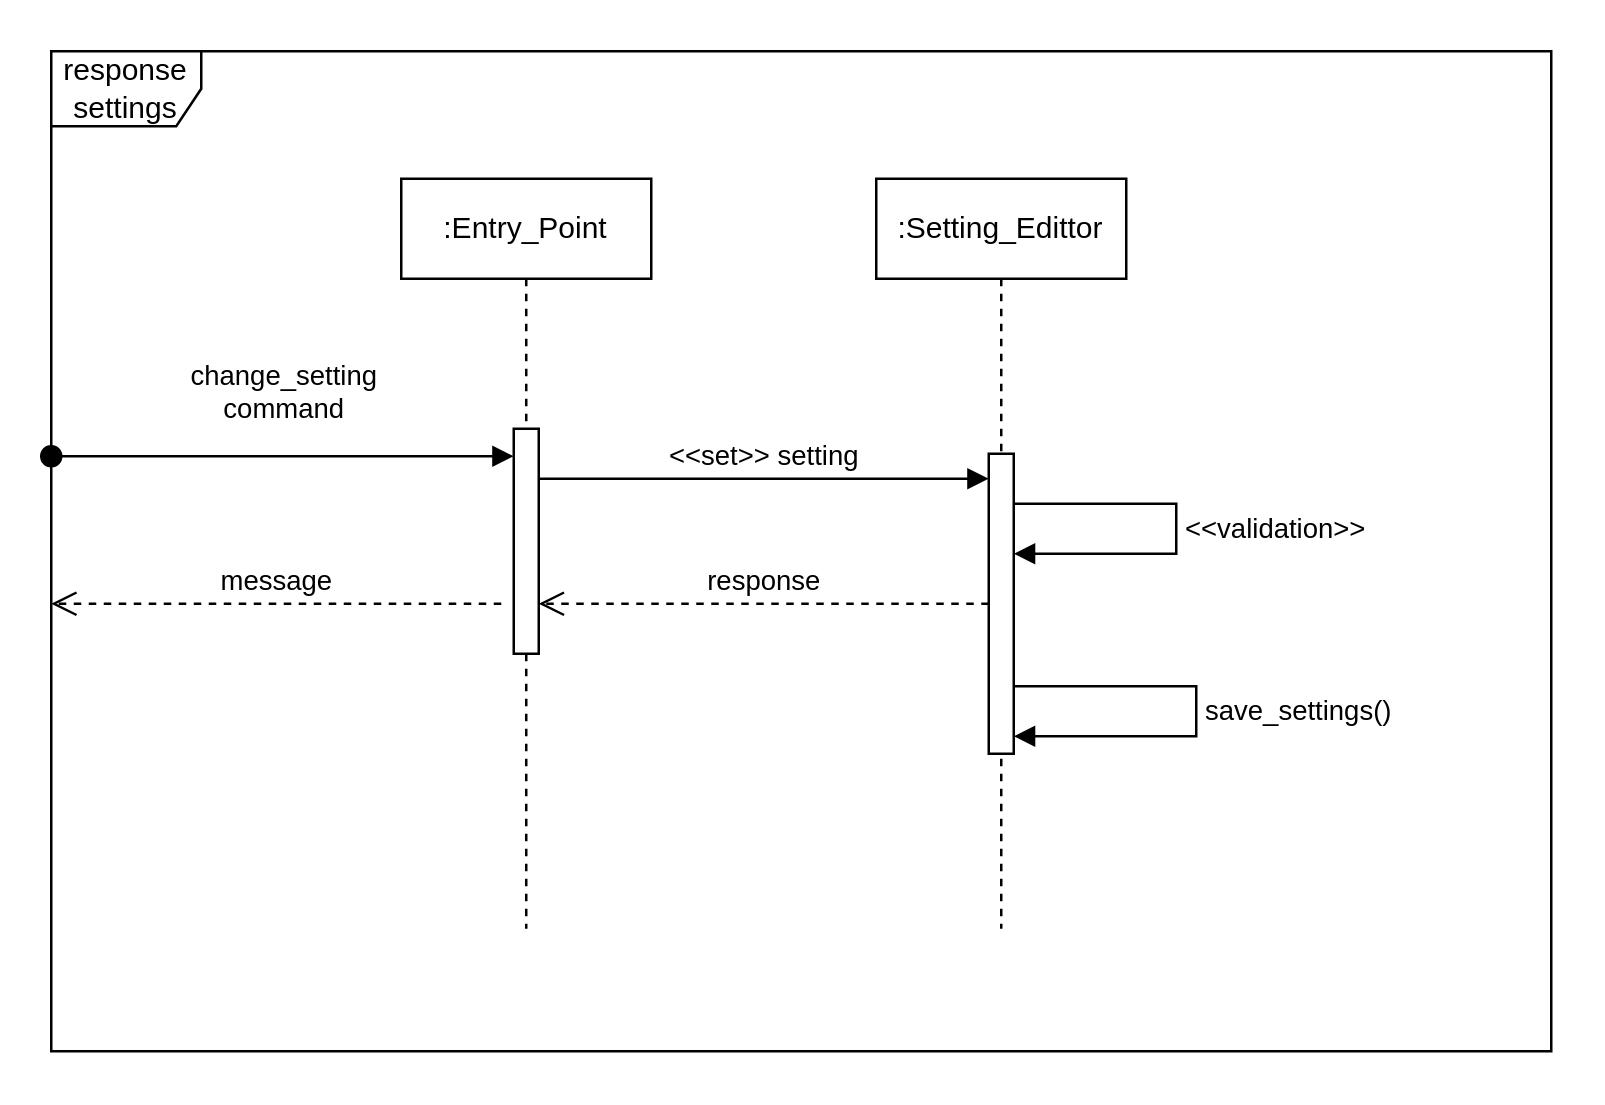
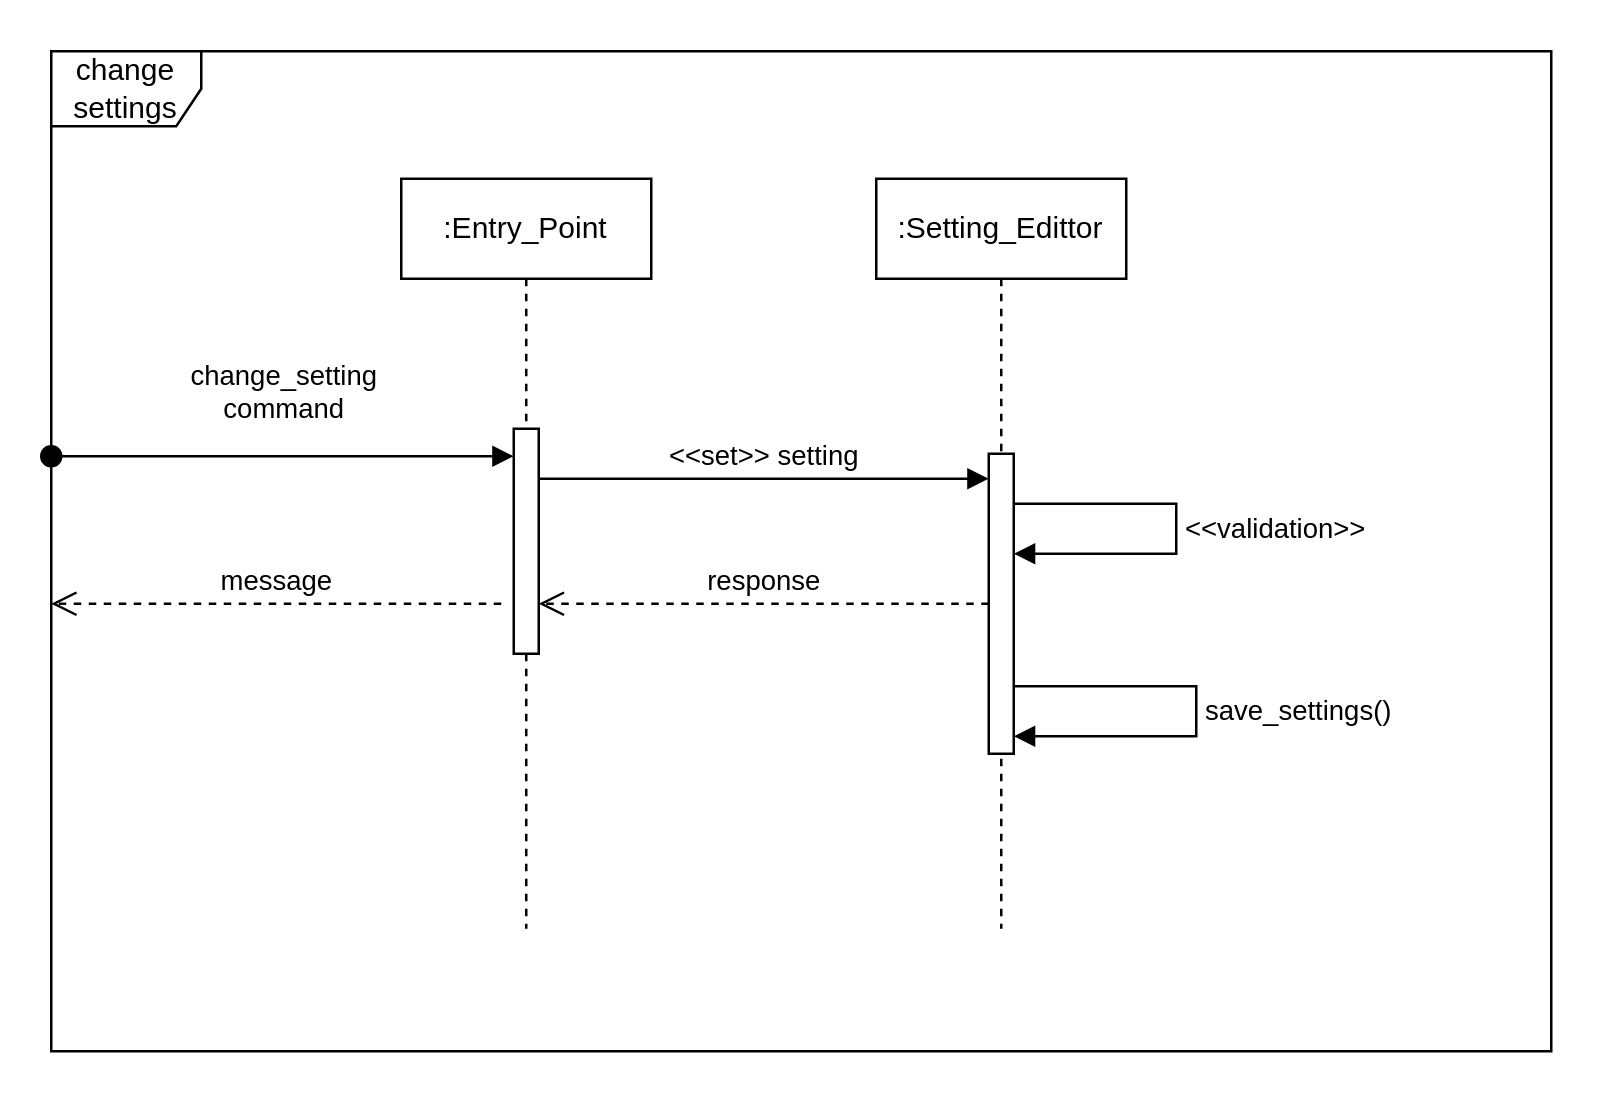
(126, 89) -> (126, 89)
